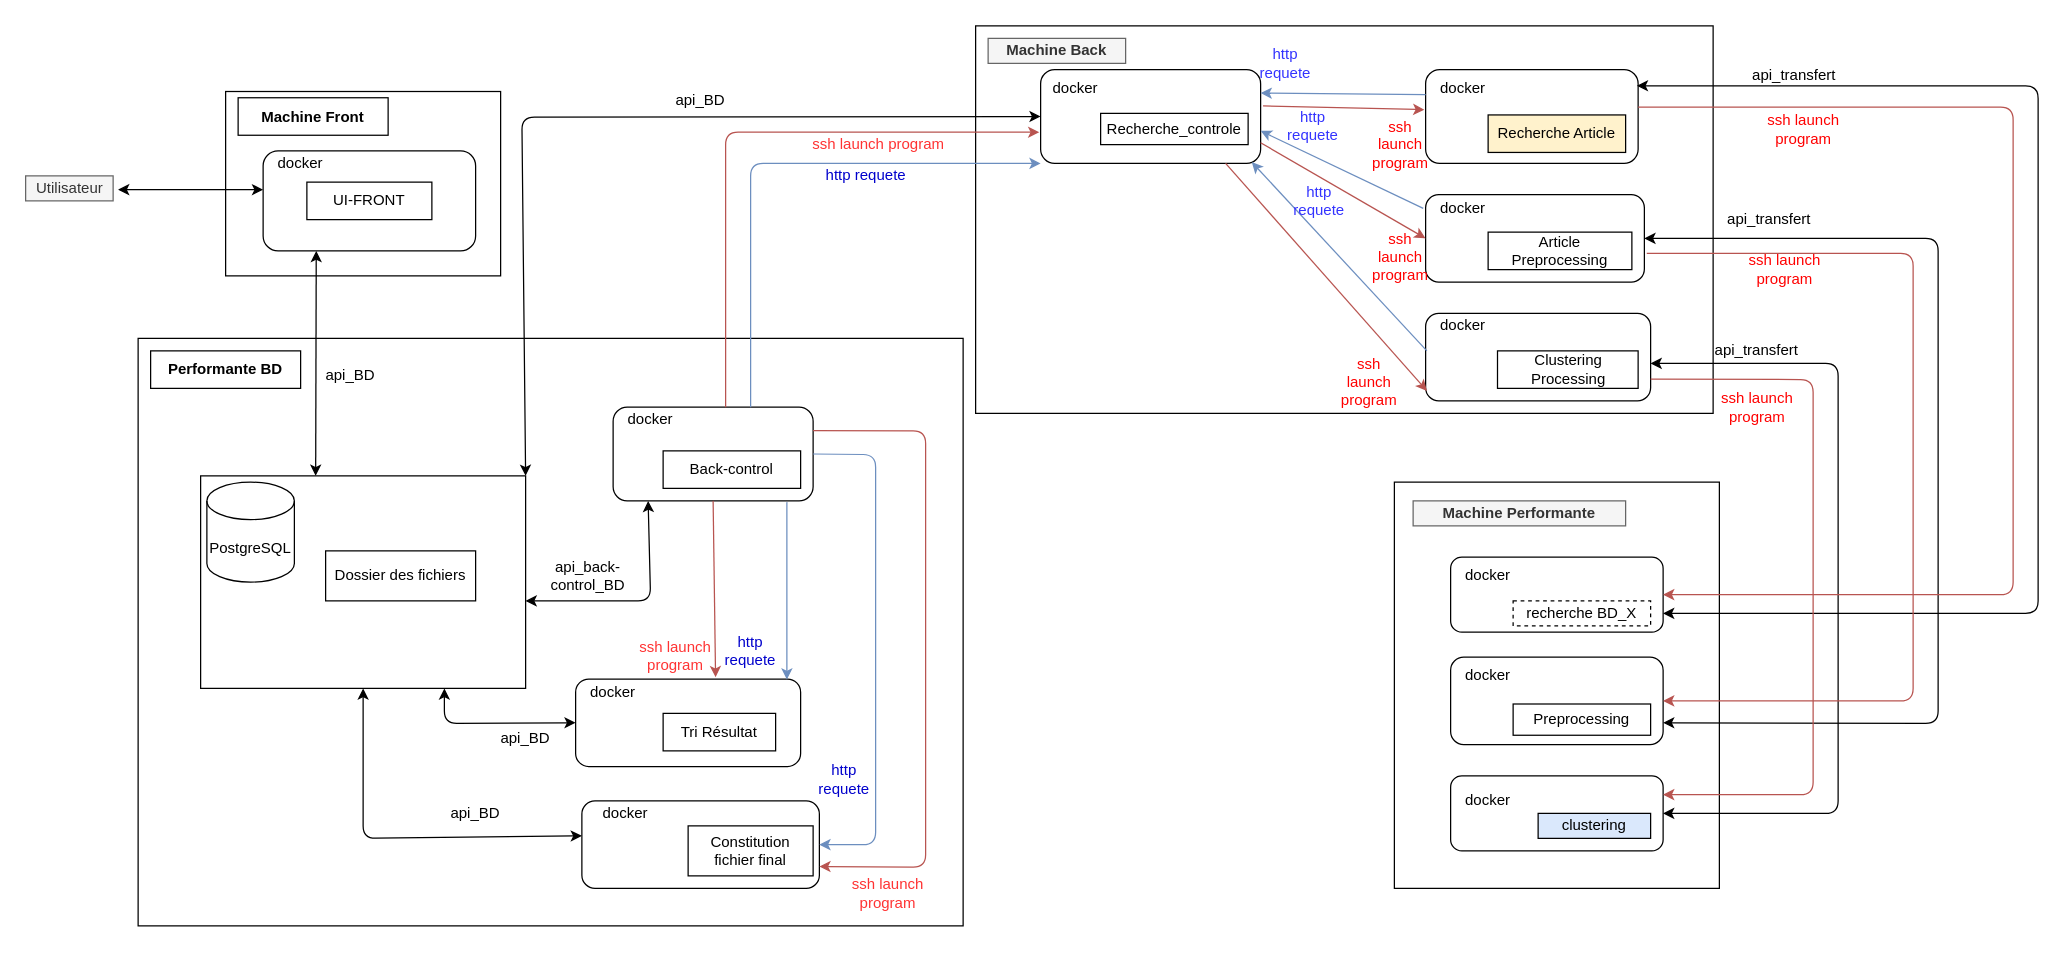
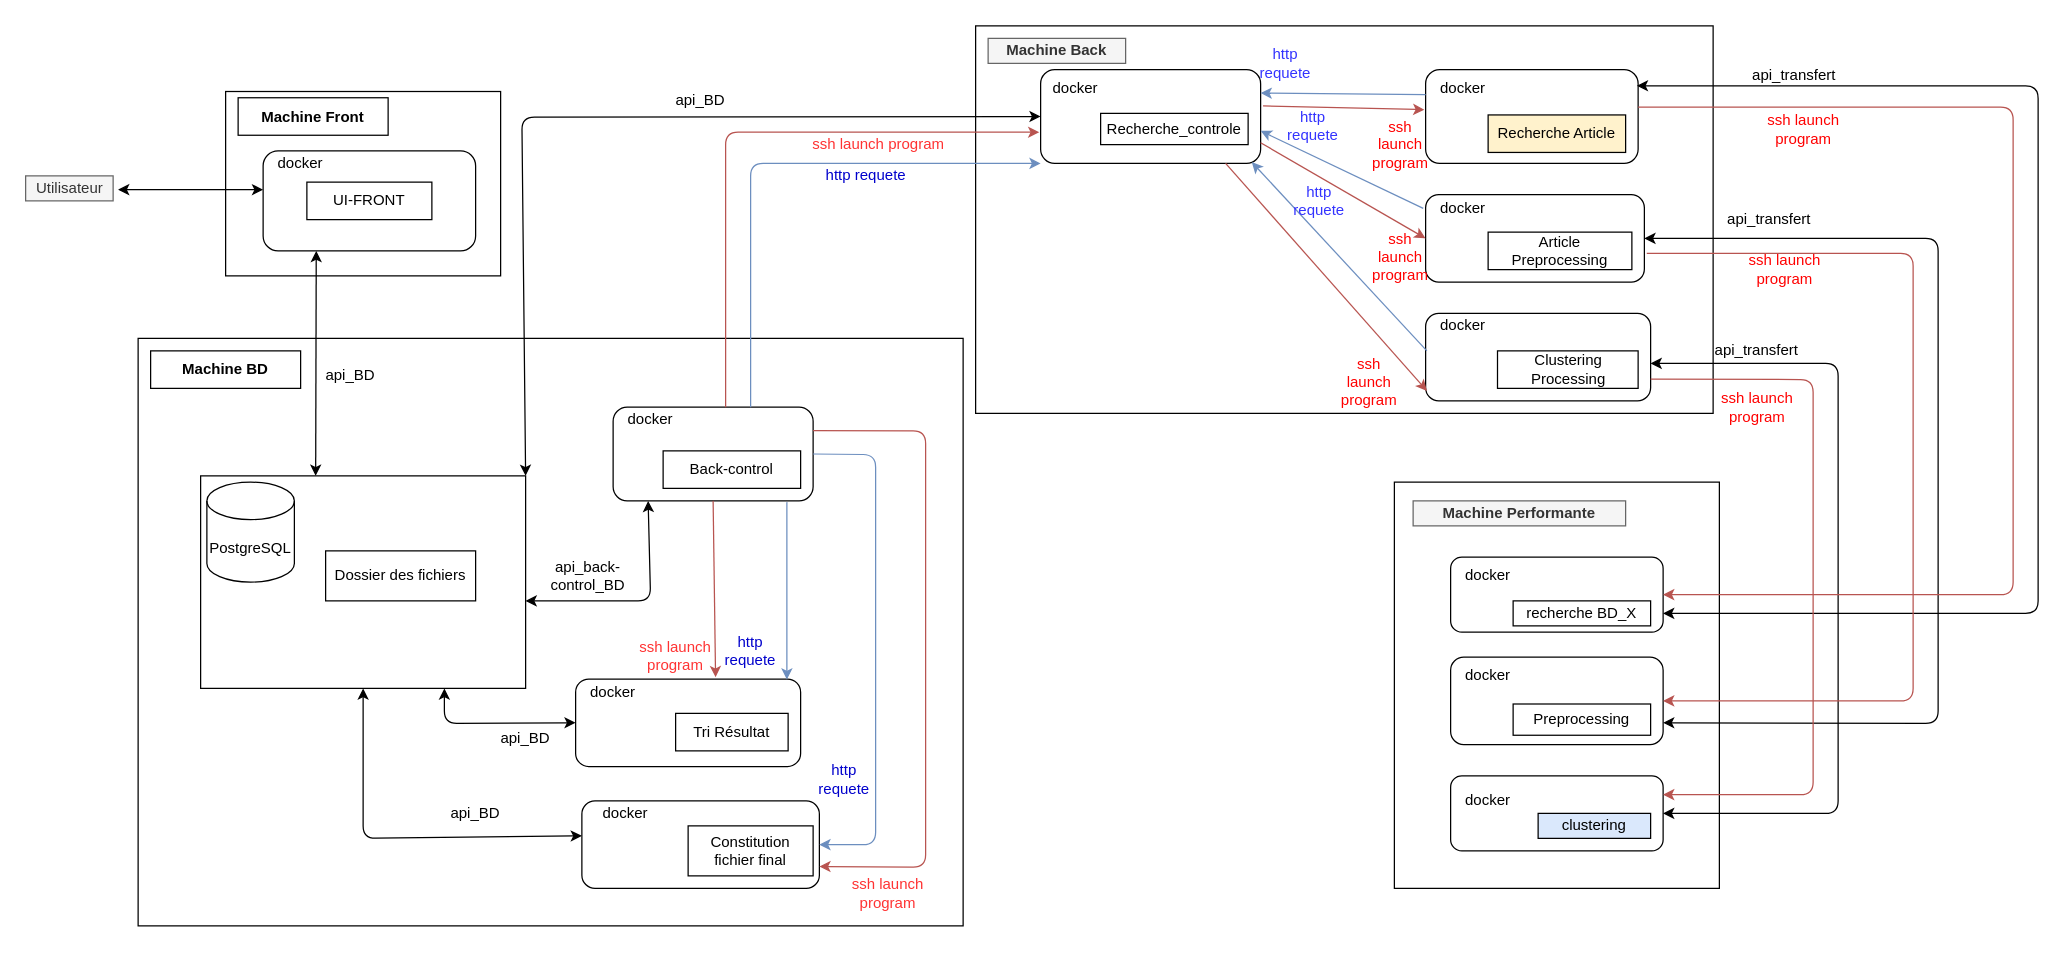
(226, 369) -> (226, 369)
(1582, 613) -> (1582, 613)
(719, 732) -> (732, 732)
